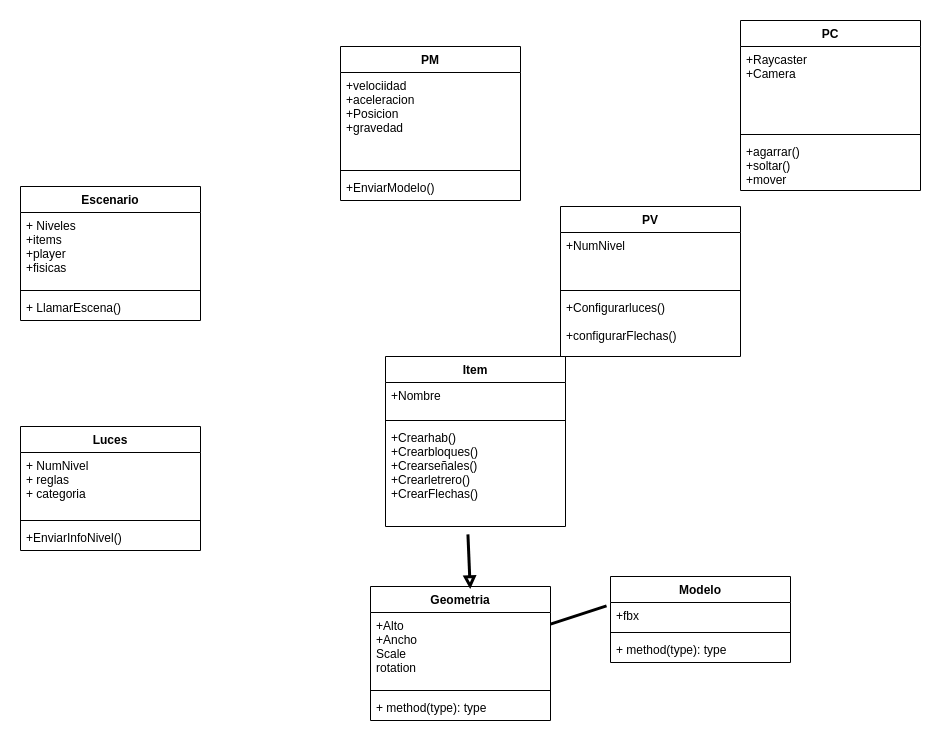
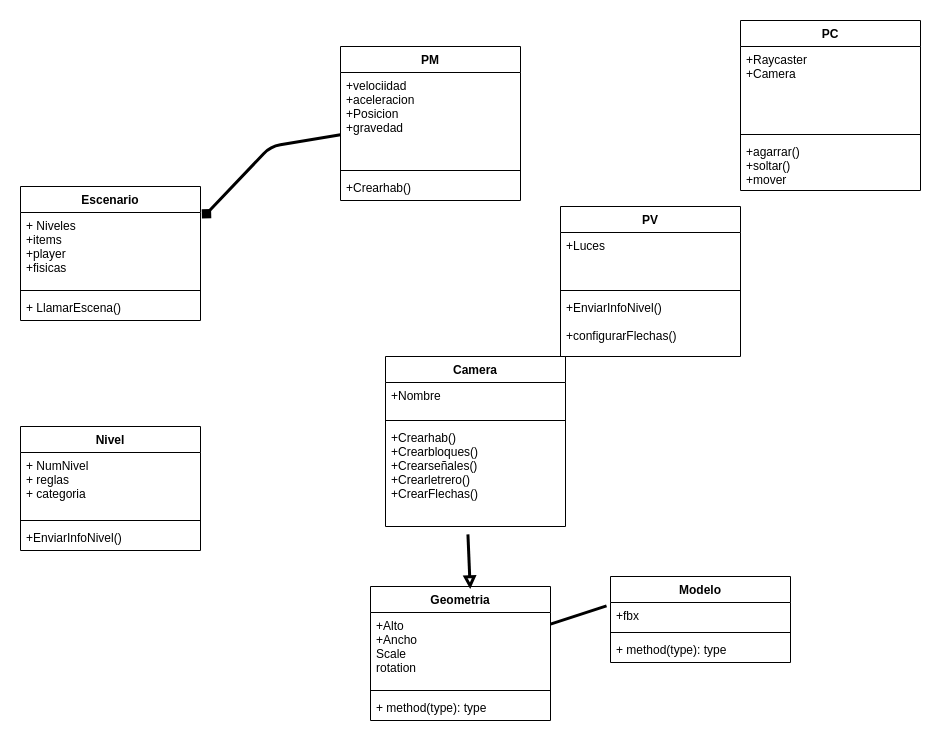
none -> (260, 157)
(393, 188) -> (383, 188)
(593, 246) -> (586, 246)
(623, 308) -> (622, 308)
(475, 370) -> (475, 370)
(110, 440) -> (110, 440)
